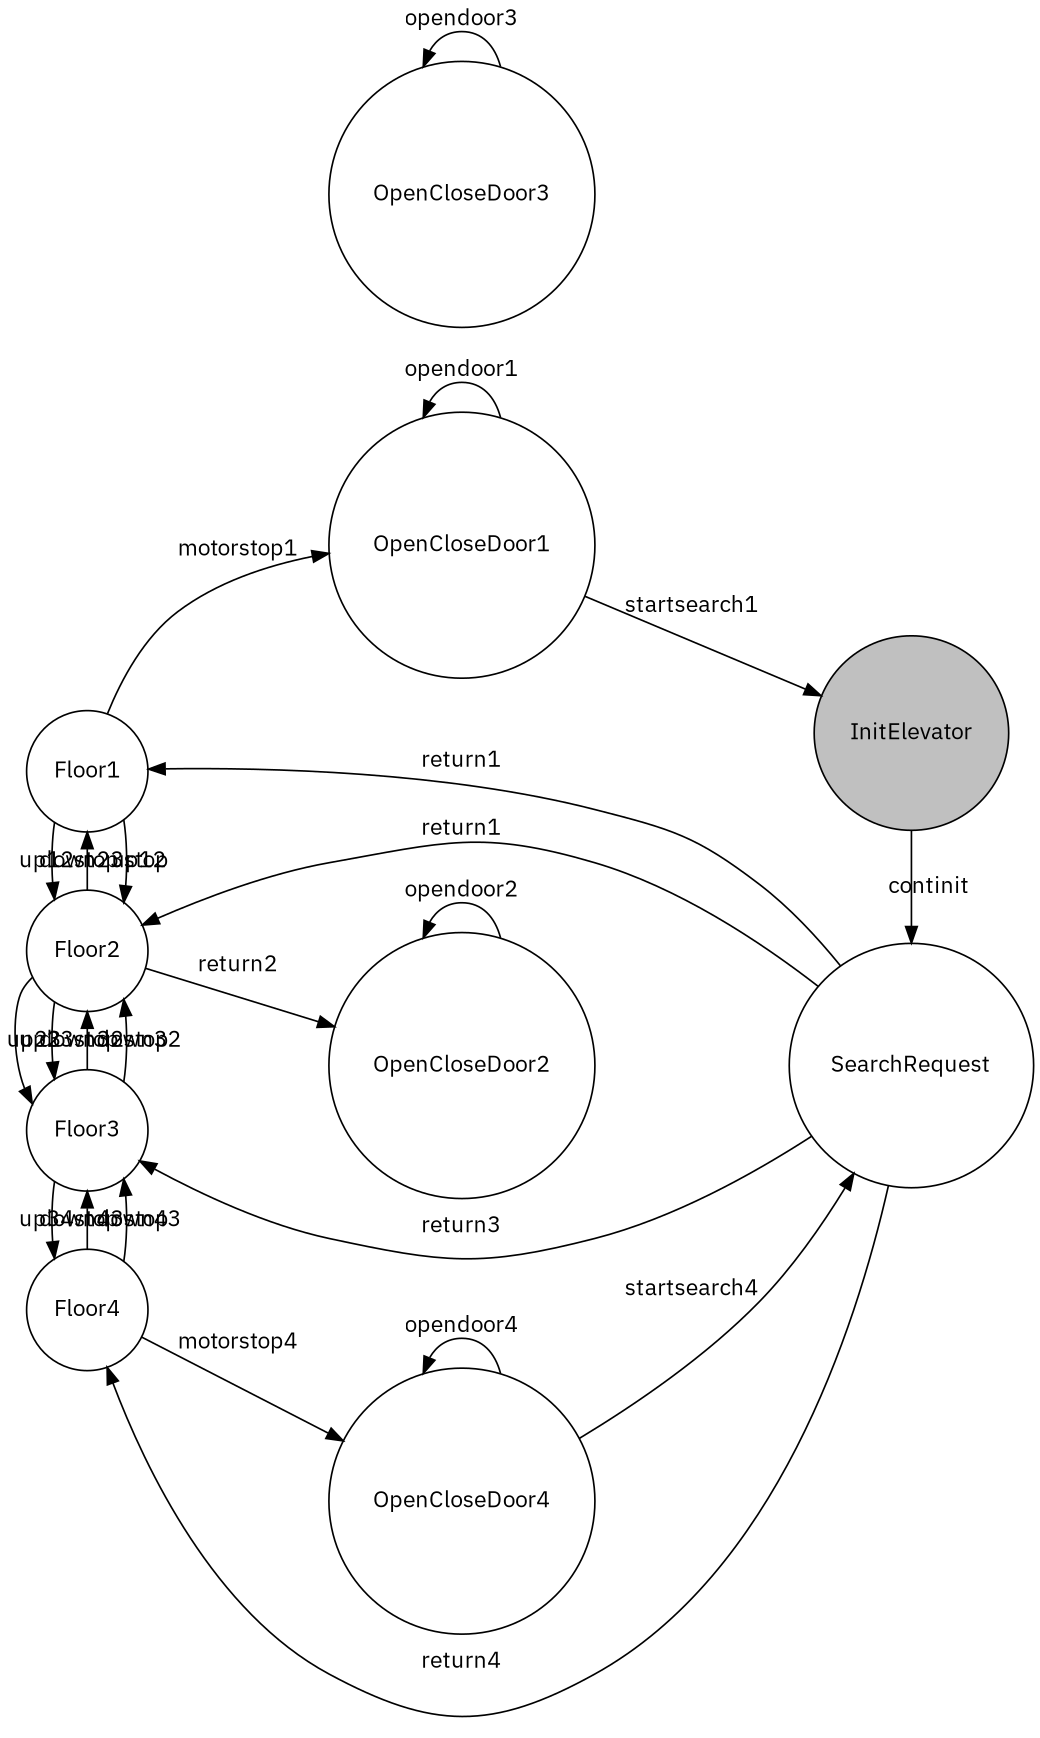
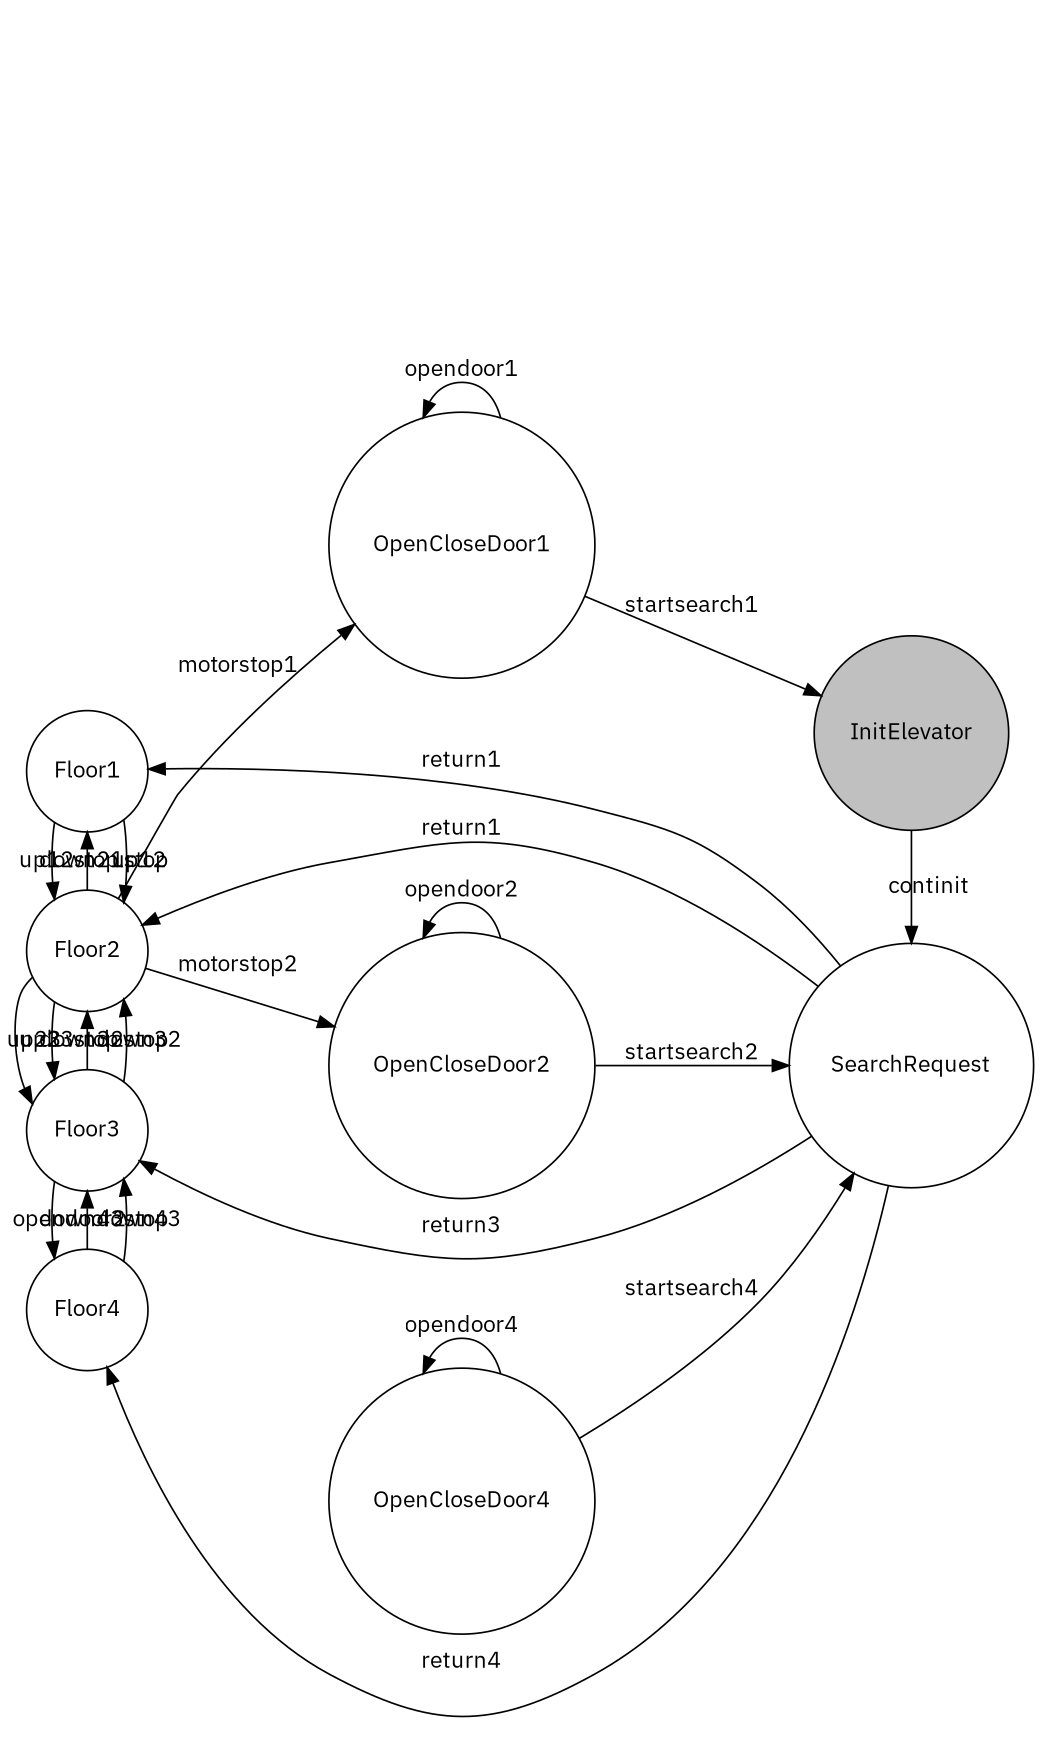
(462, 194) -> none
(187, 606) -> (213, 754)
(105, 861) -> (105, 861)
(238, 965) -> (238, 965)
none -> (684, 1066)
(70, 1220) -> (70, 1220)
(235, 1385) -> none
